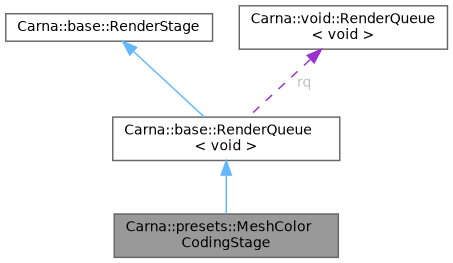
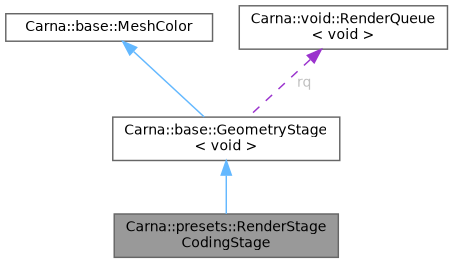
(109, 27) -> (109, 27)
(226, 139) -> (226, 139)
(226, 236) -> (226, 236)
